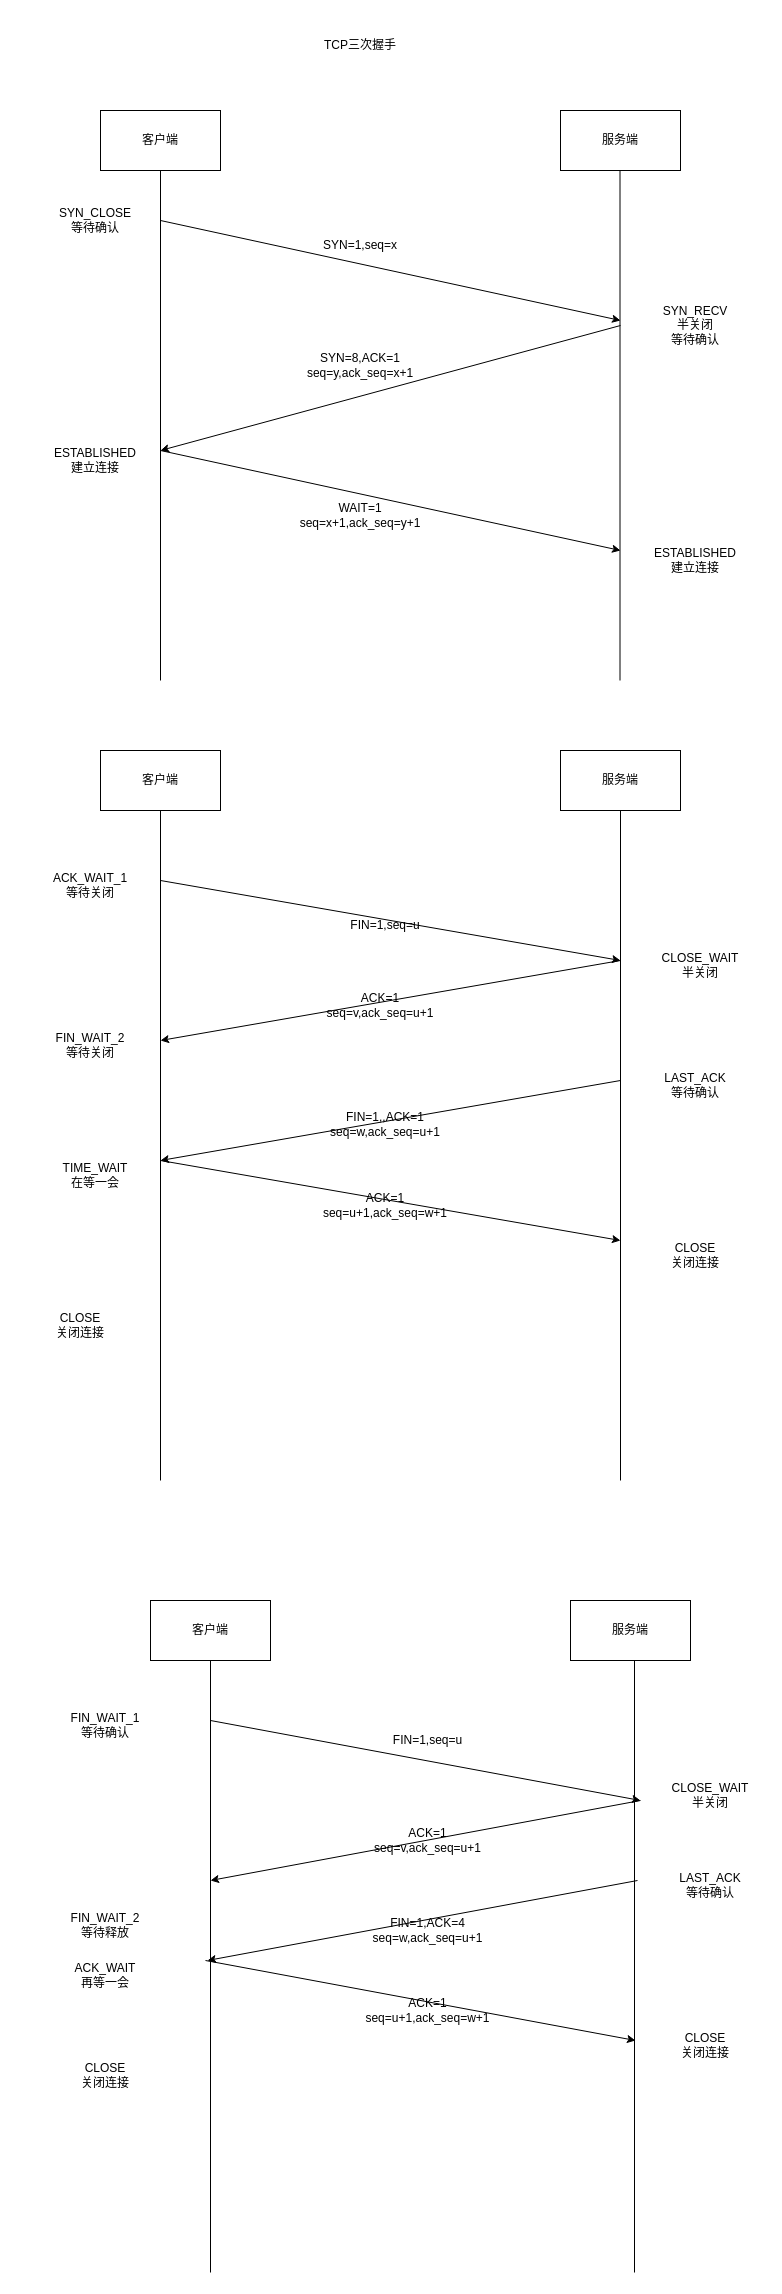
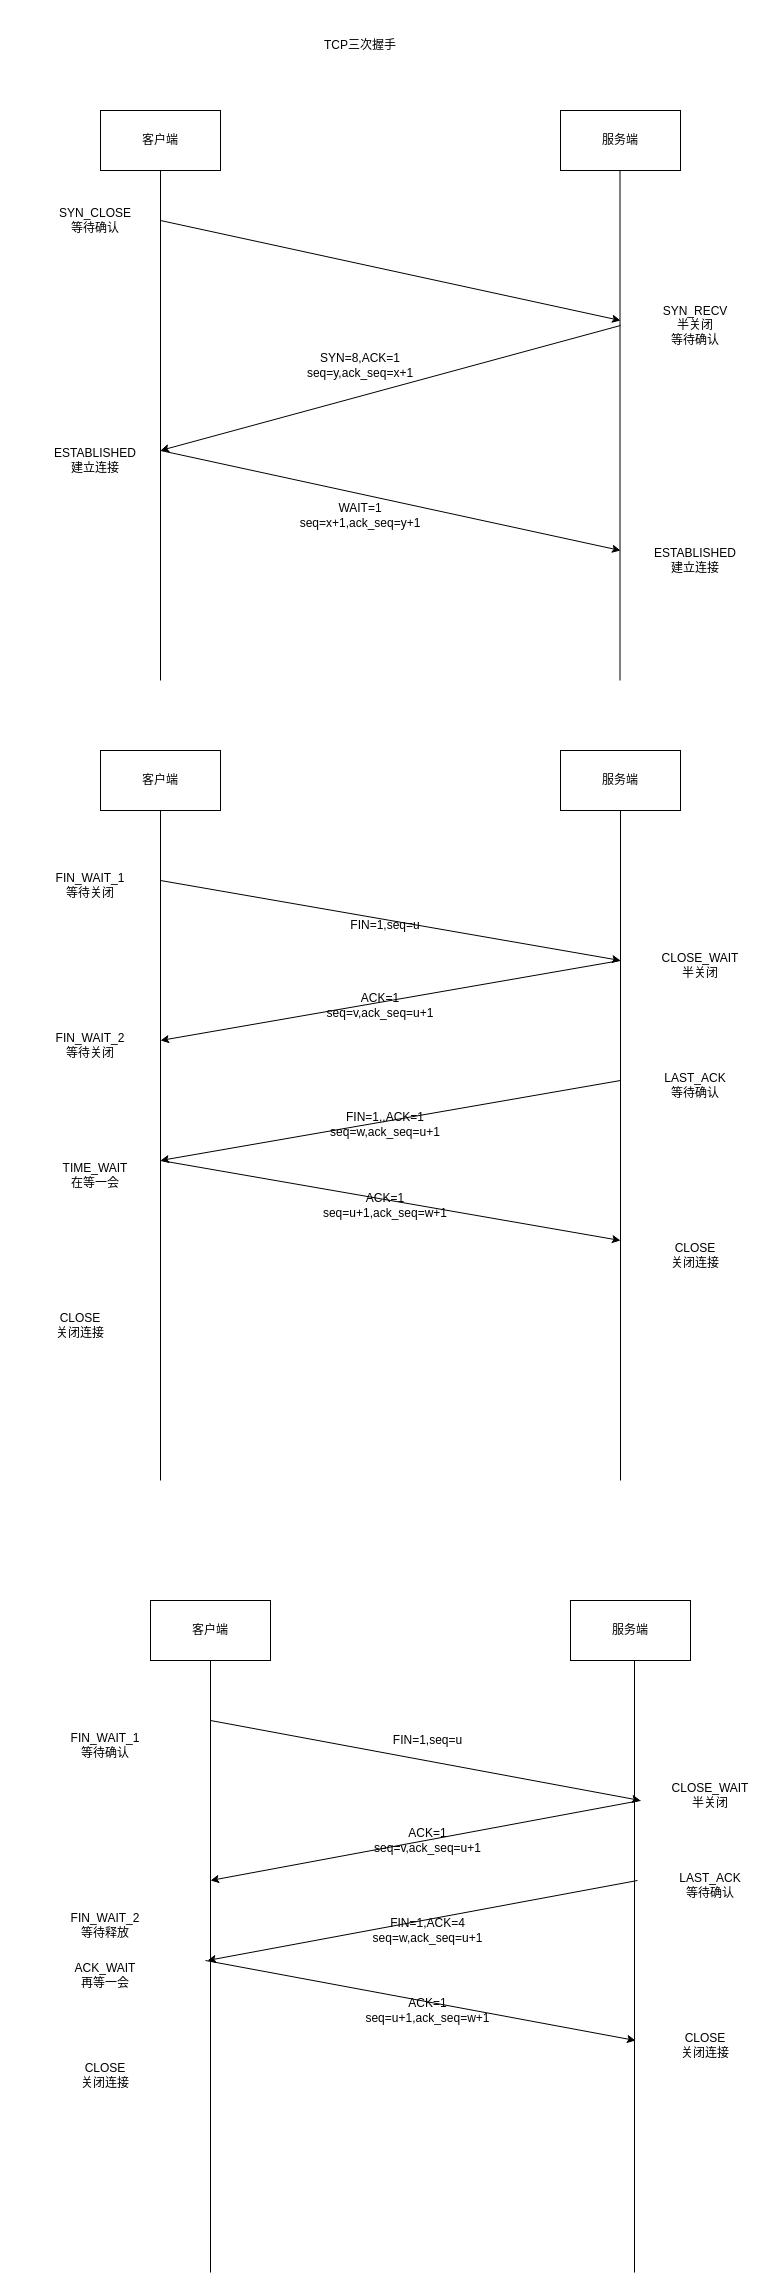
(361, 246) -> none
(91, 886) -> (91, 886)
(106, 1726) -> (106, 1746)
